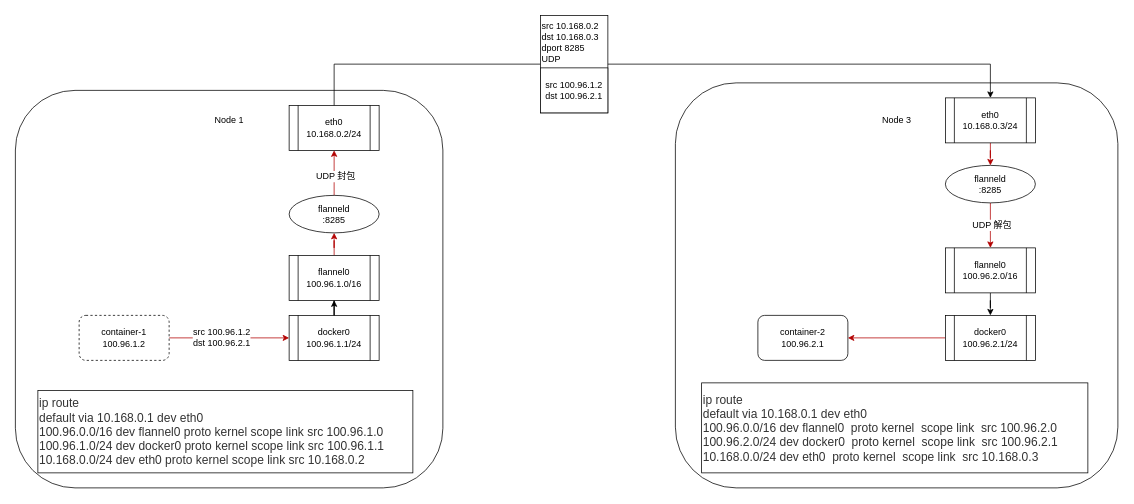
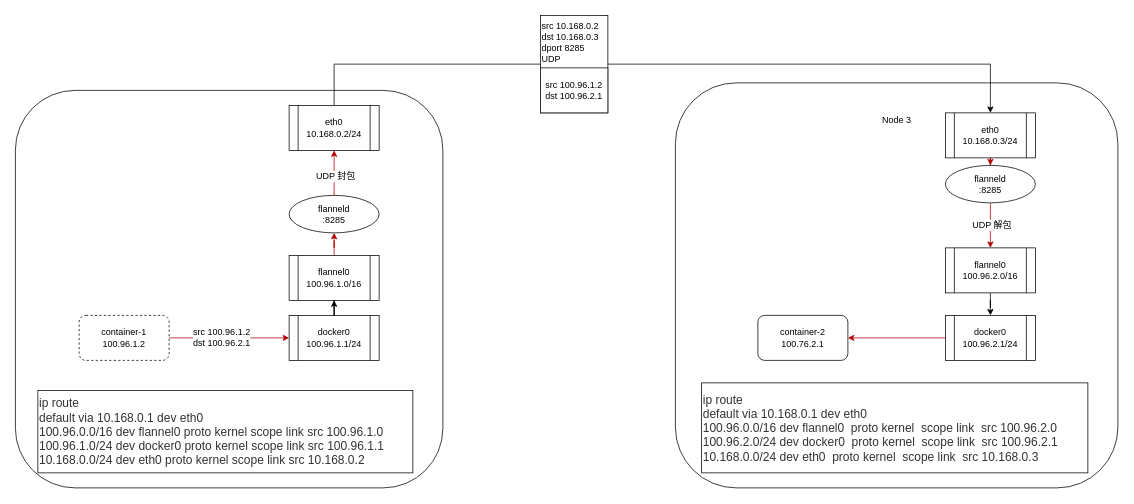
(229, 120) -> none
(990, 120) -> (990, 135)
(803, 338) -> (803, 338)
